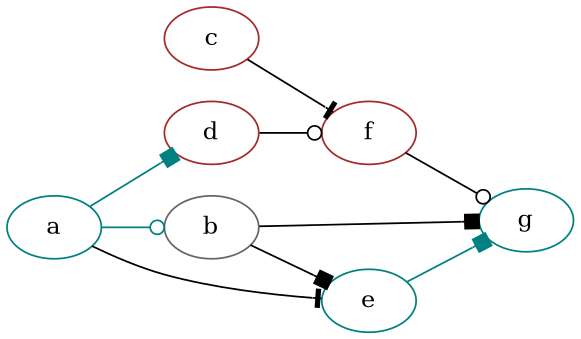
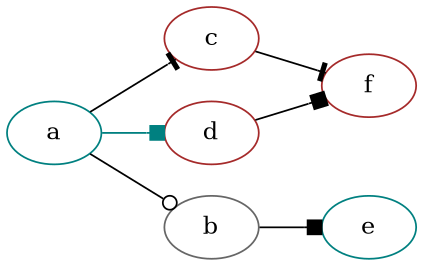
(283, 133) -> (282, 112)
(526, 220) -> none
(126, 227) -> (127, 176)
(200, 283) -> (129, 88)
